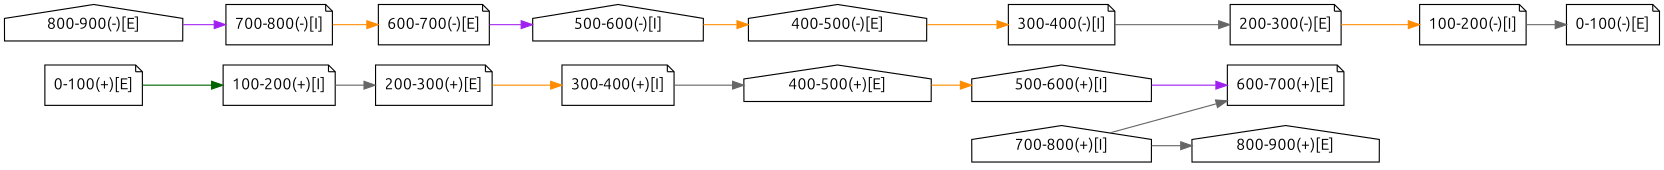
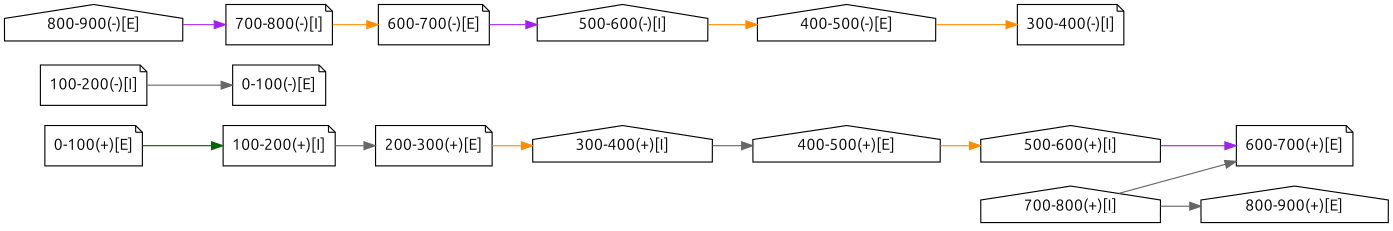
(1286, 25) -> none
(618, 85) -> (623, 146)
